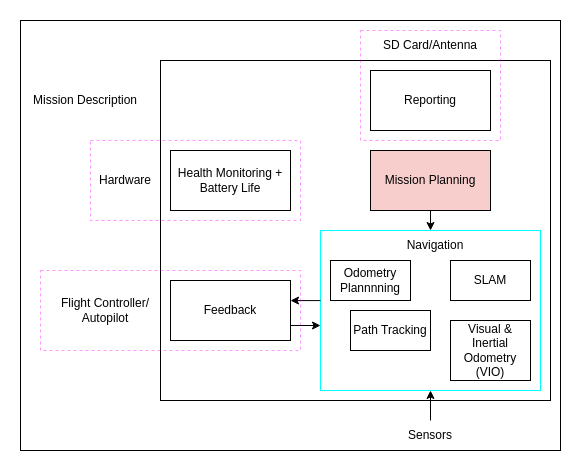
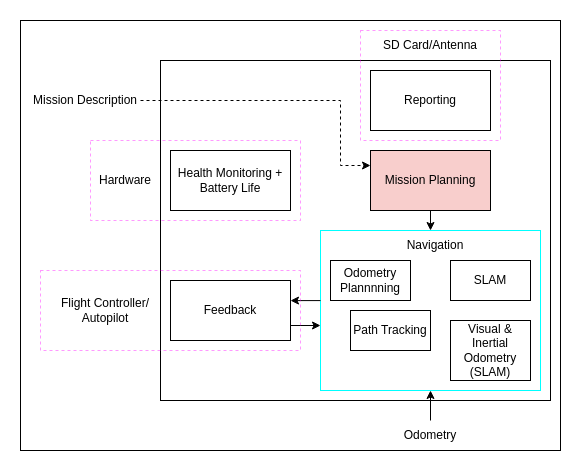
none -> (285, 101)
(491, 351) -> (491, 351)
(431, 436) -> (431, 436)
